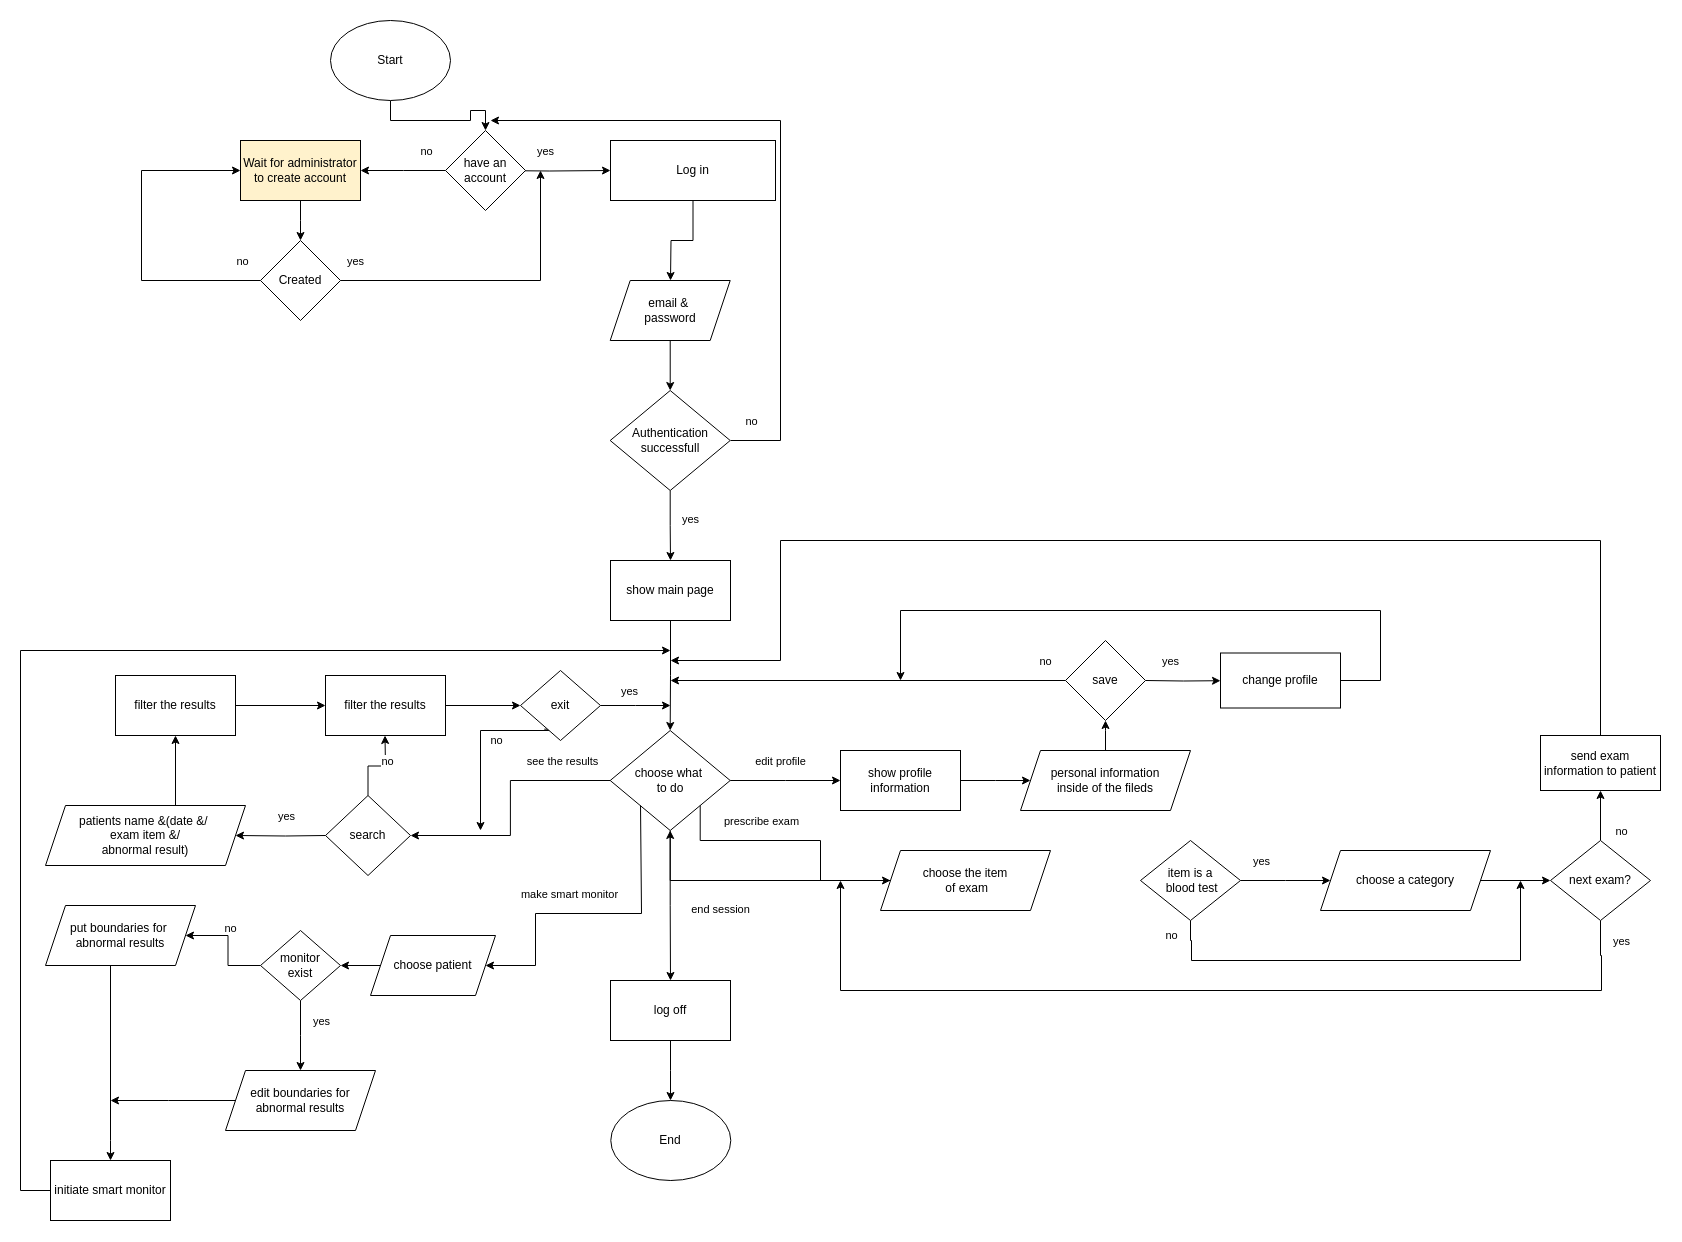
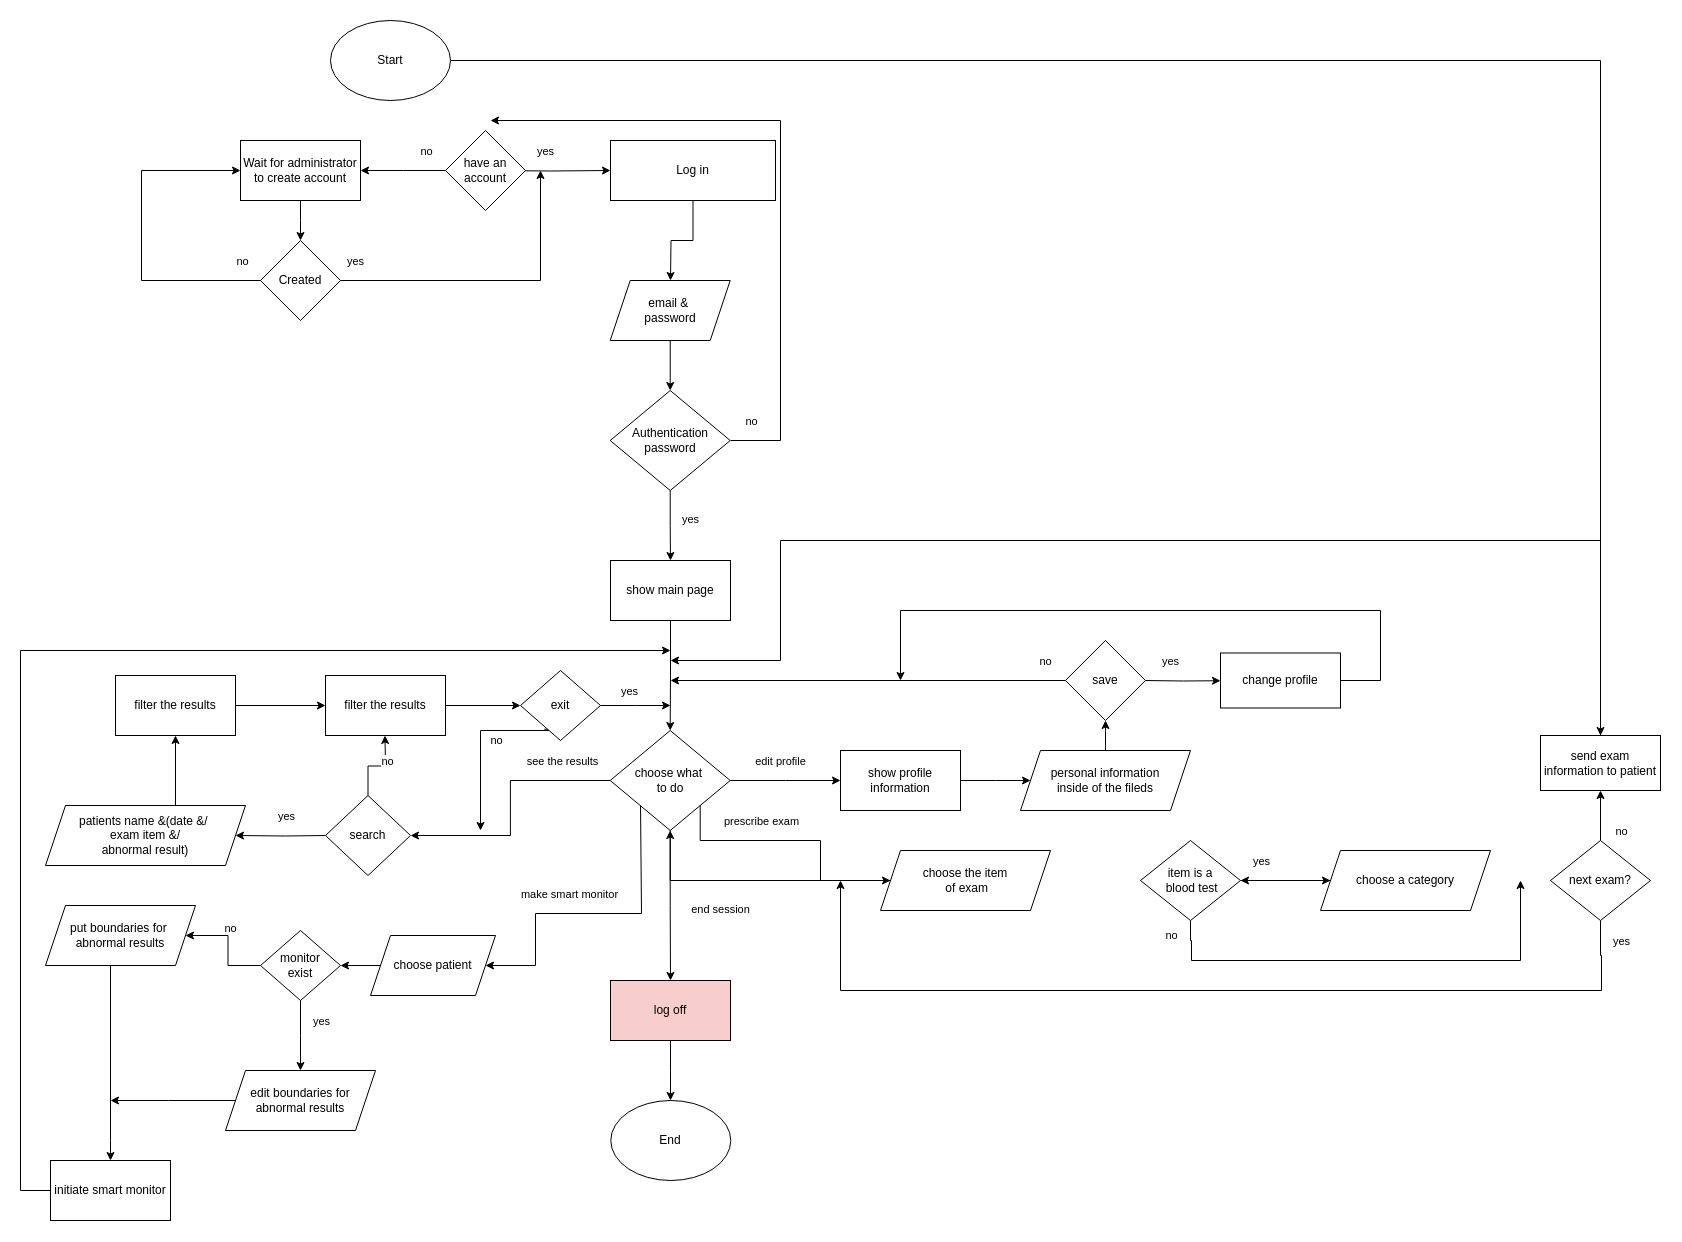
(440, 121) -> (1264, 61)
(301, 171) -> (301, 171)
(671, 441) -> (671, 441)
(1512, 881) -> (1329, 881)
(671, 1011) -> (671, 1011)
